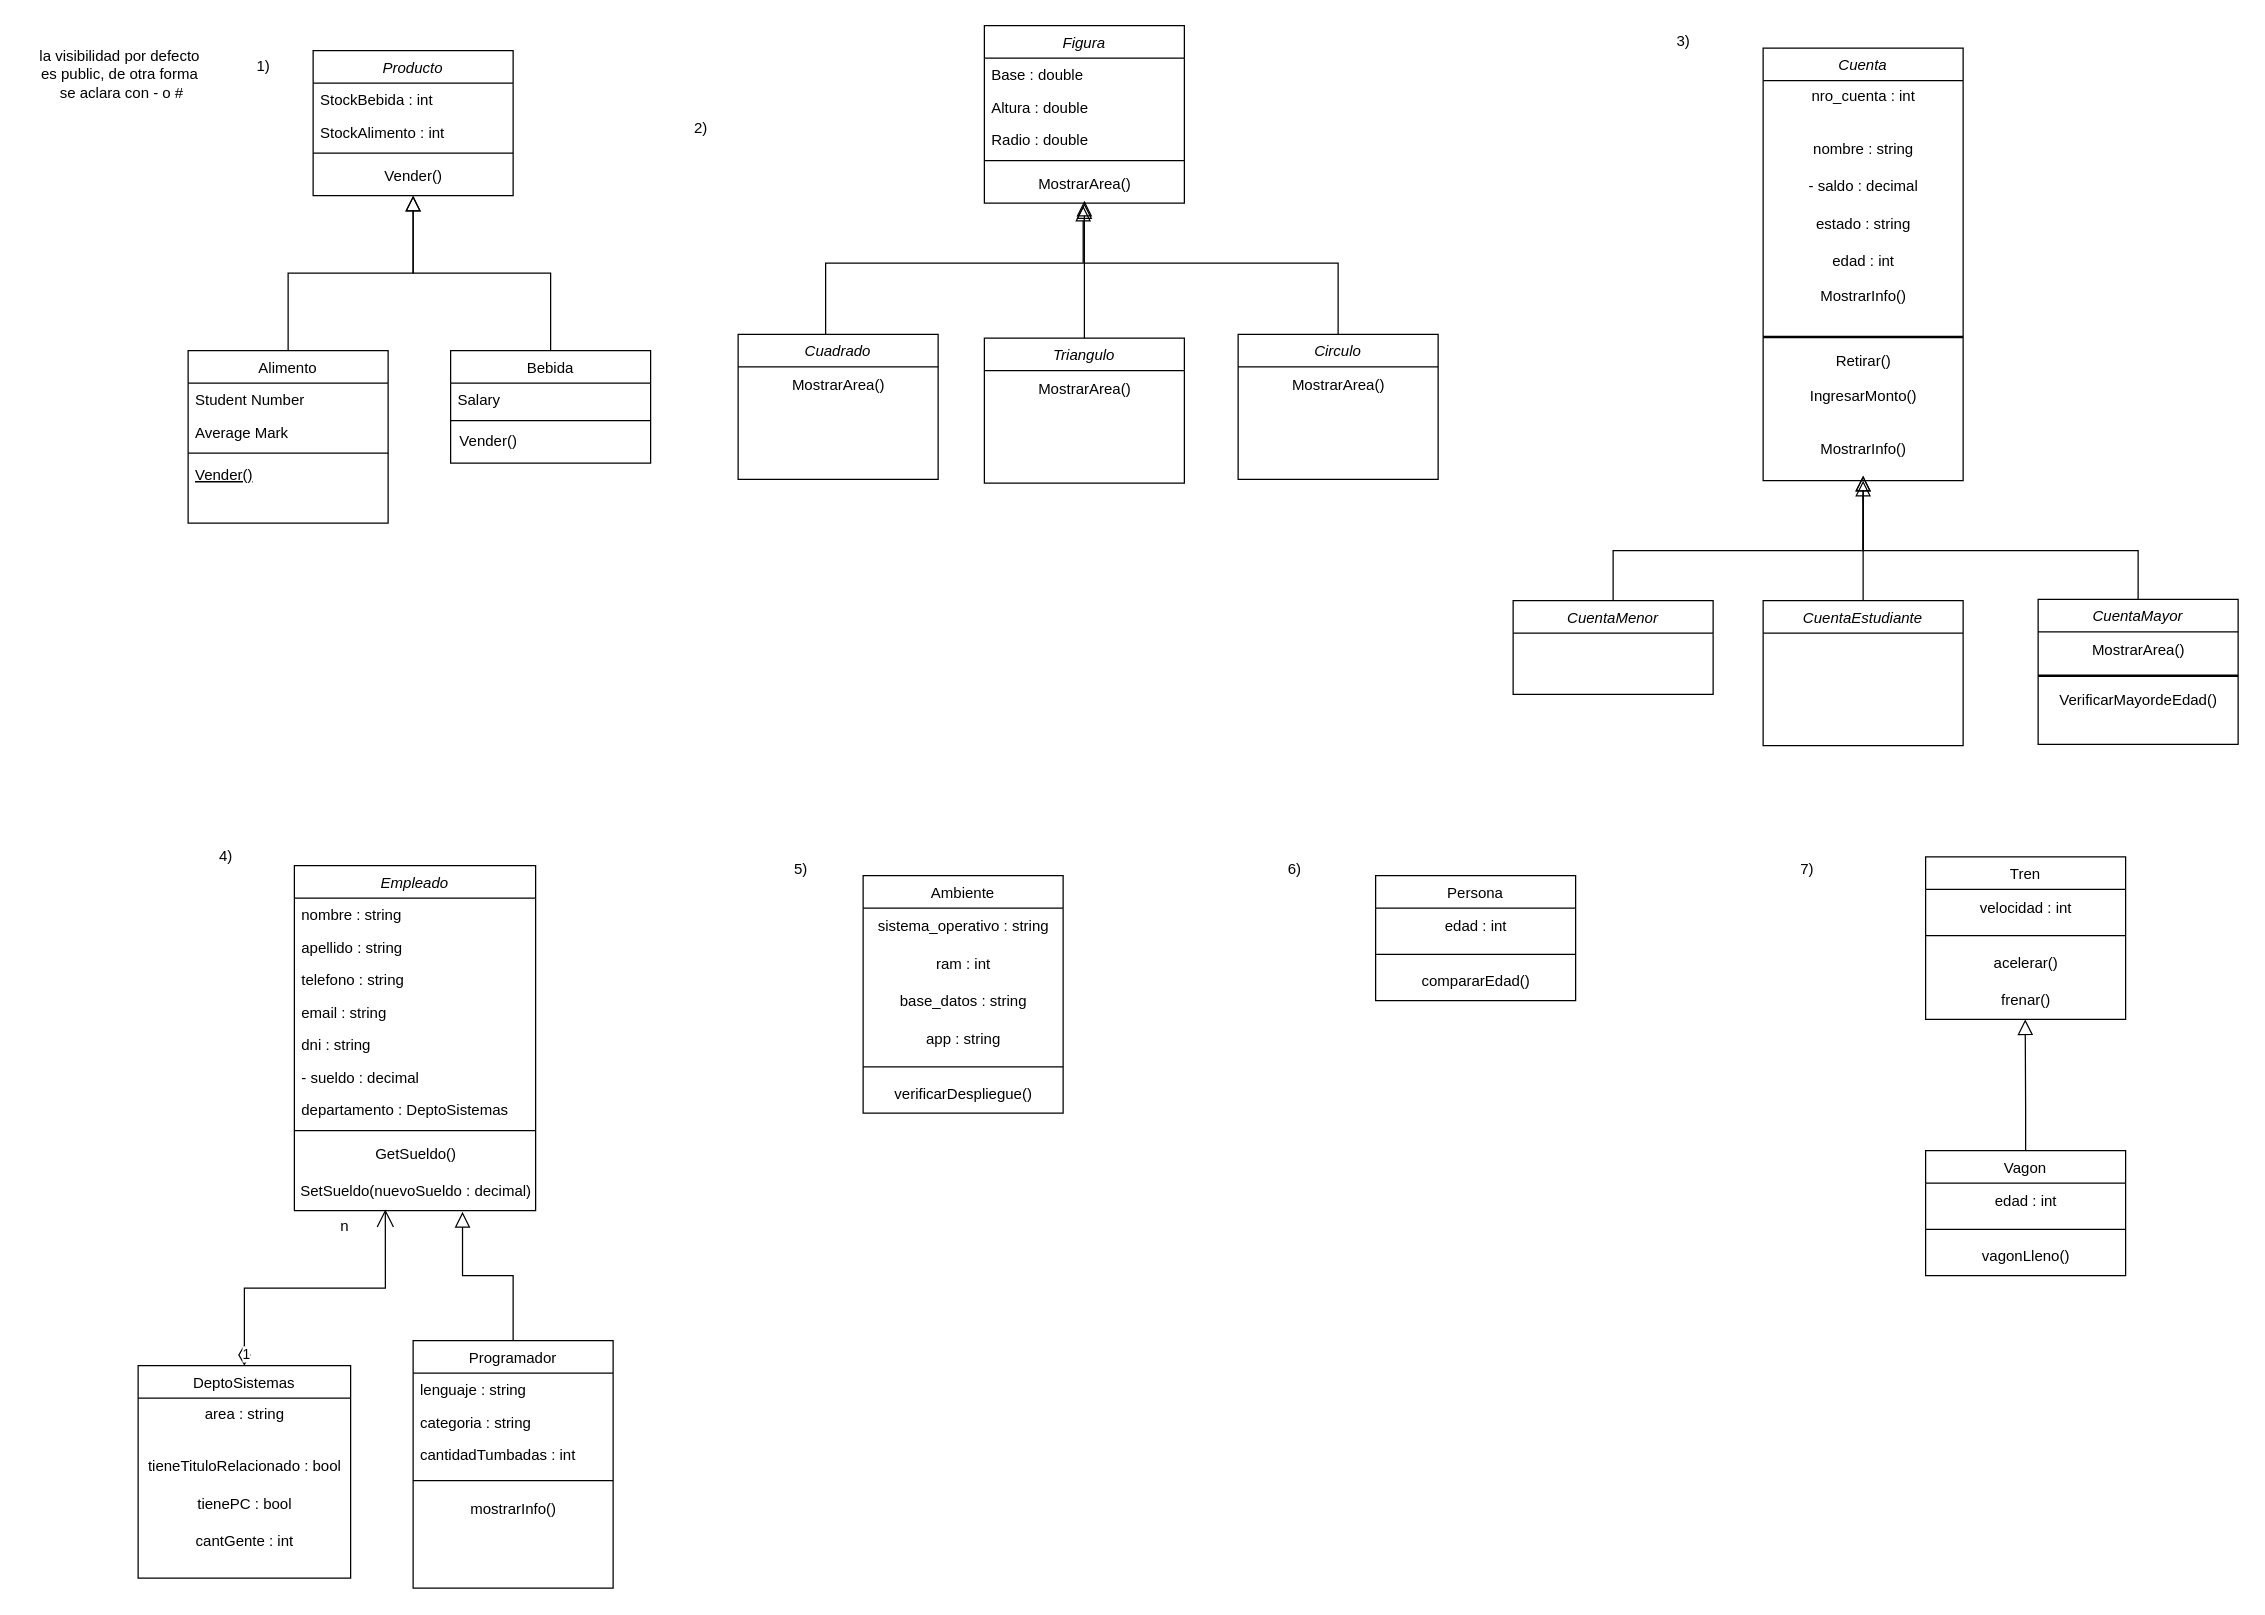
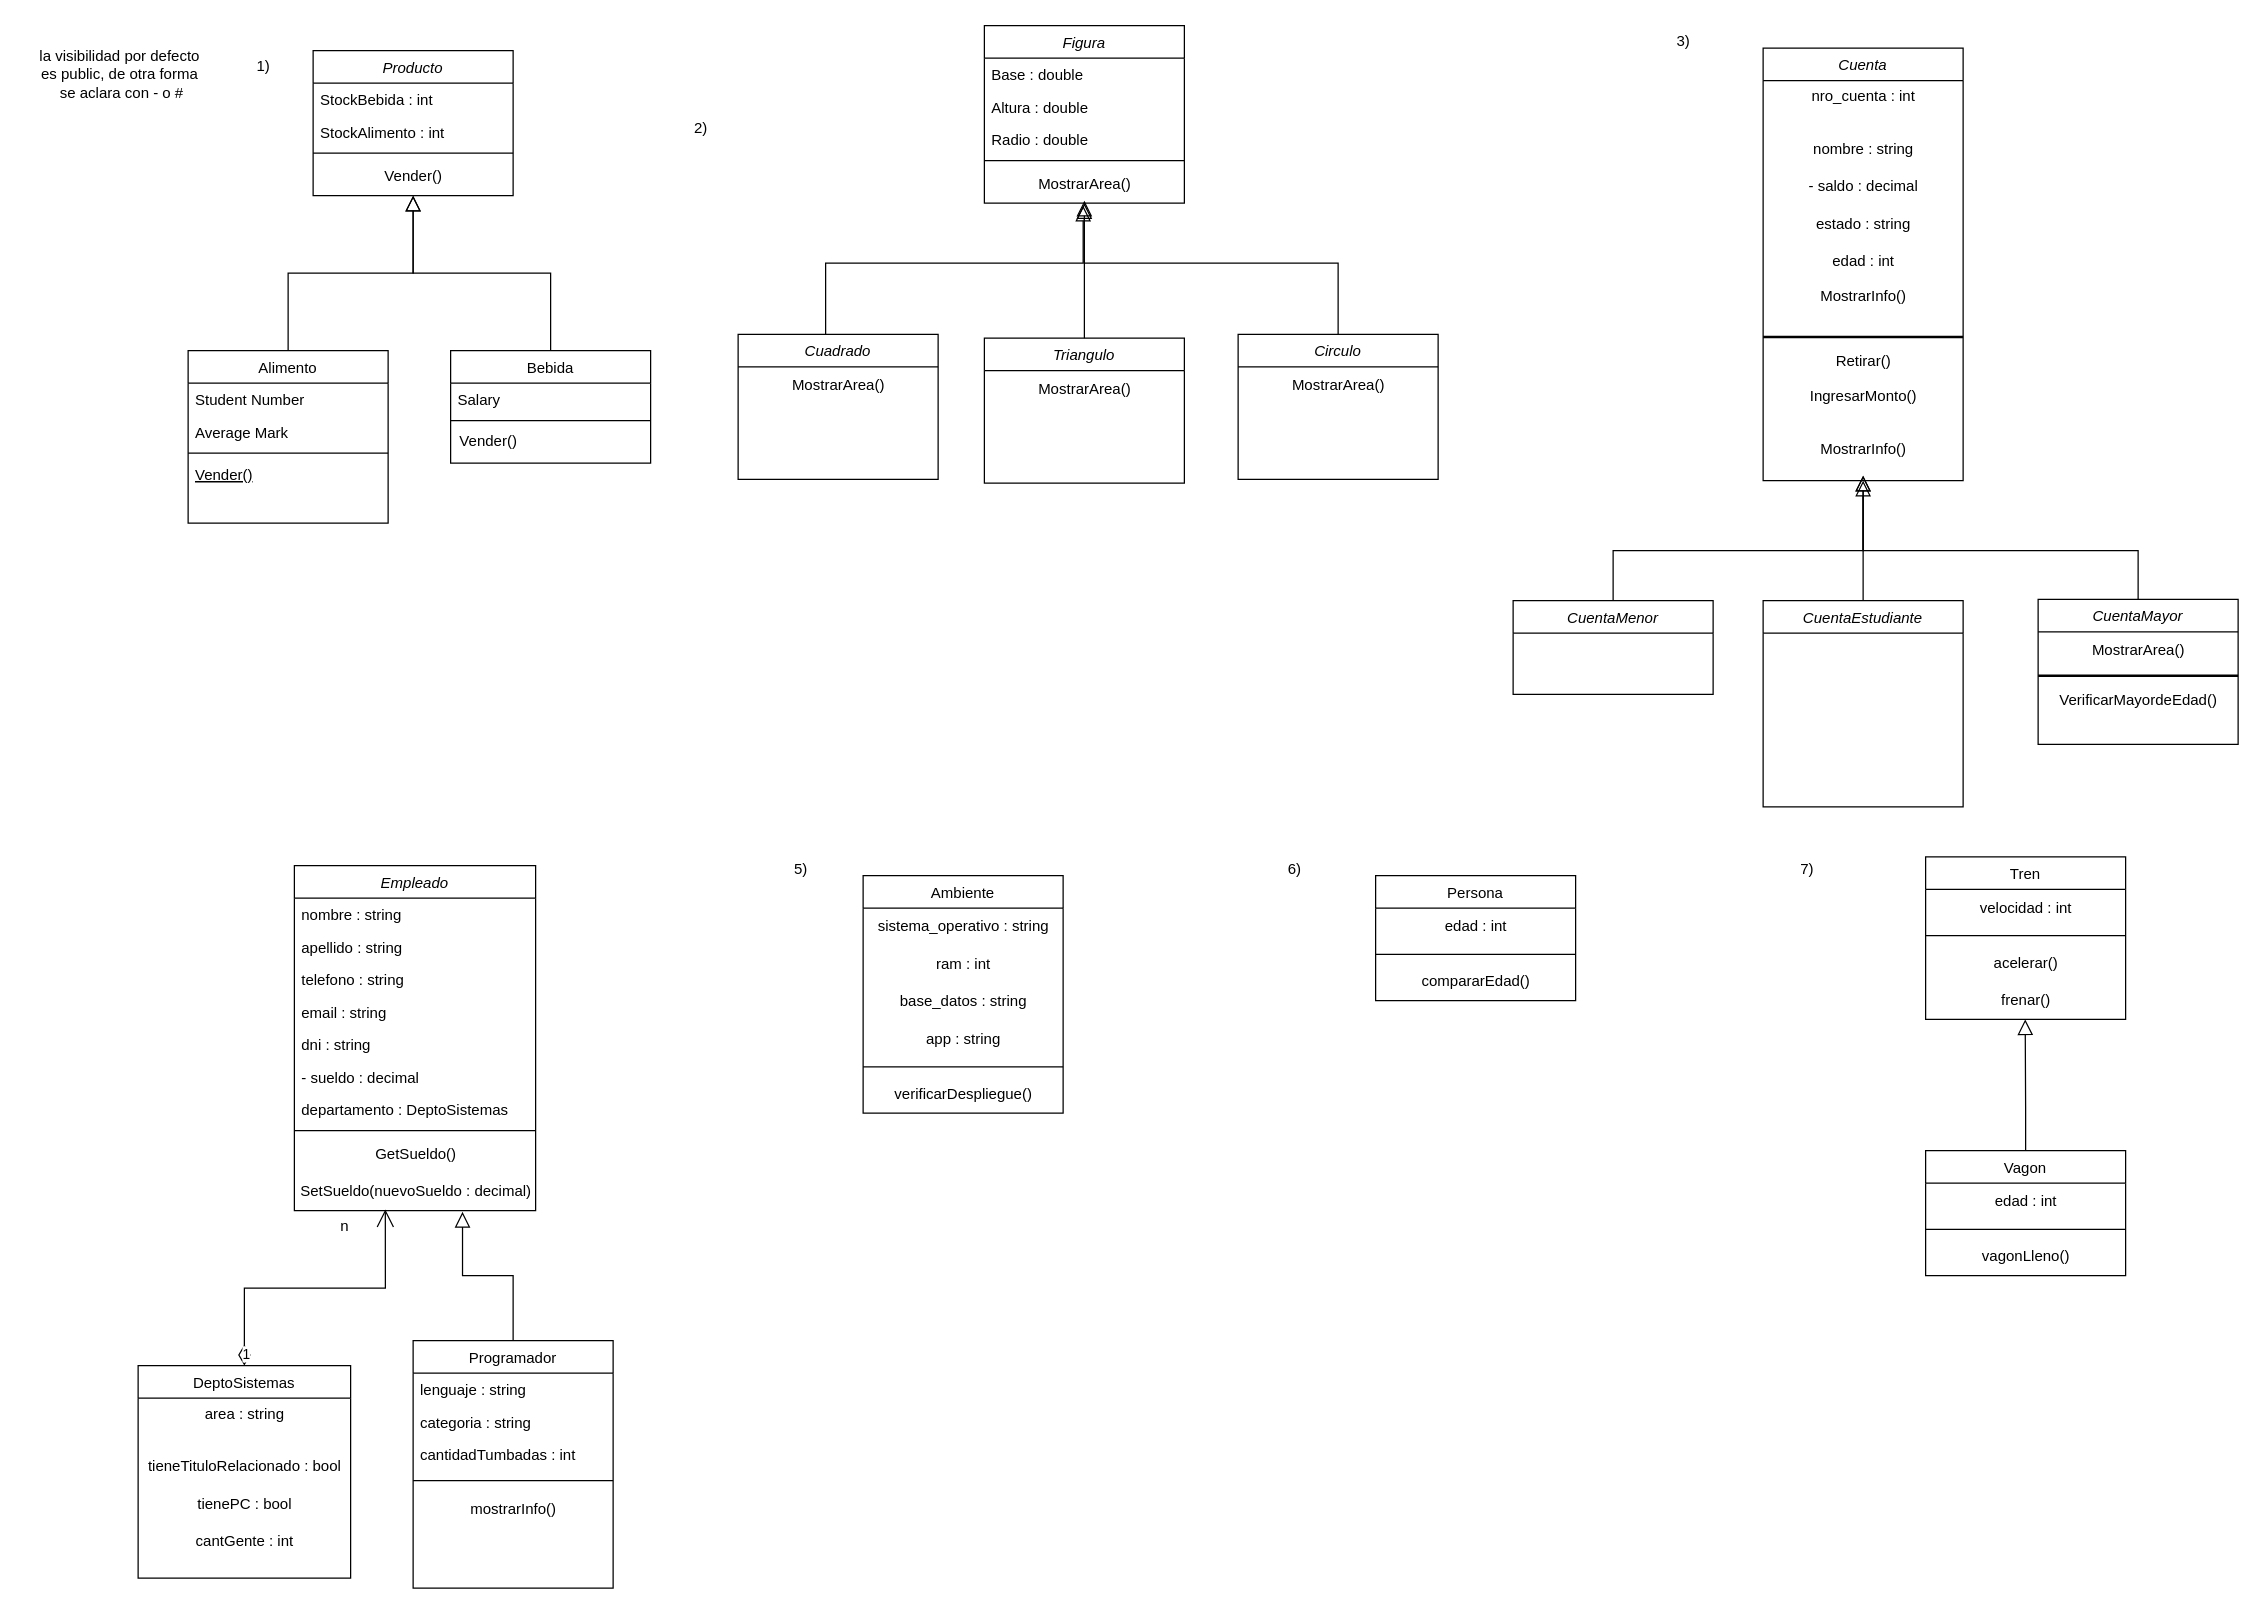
(1863, 673) -> (1863, 704)
(226, 857) -> none
